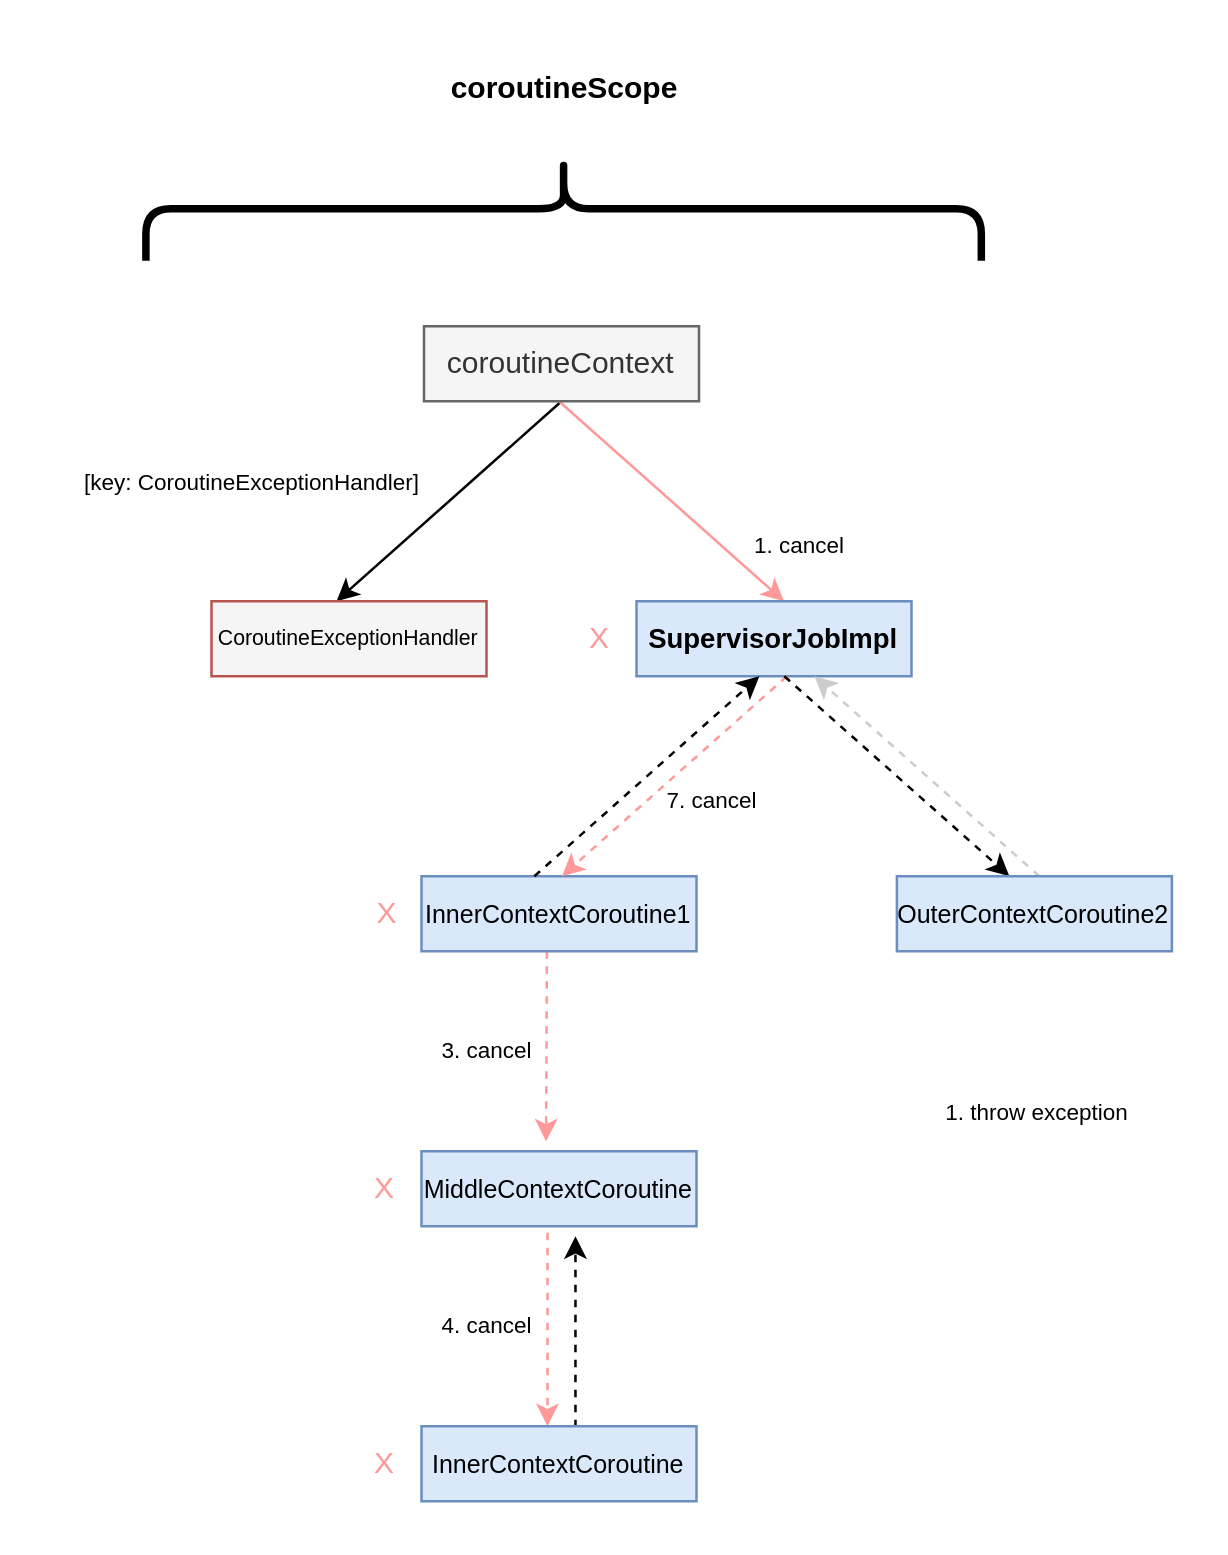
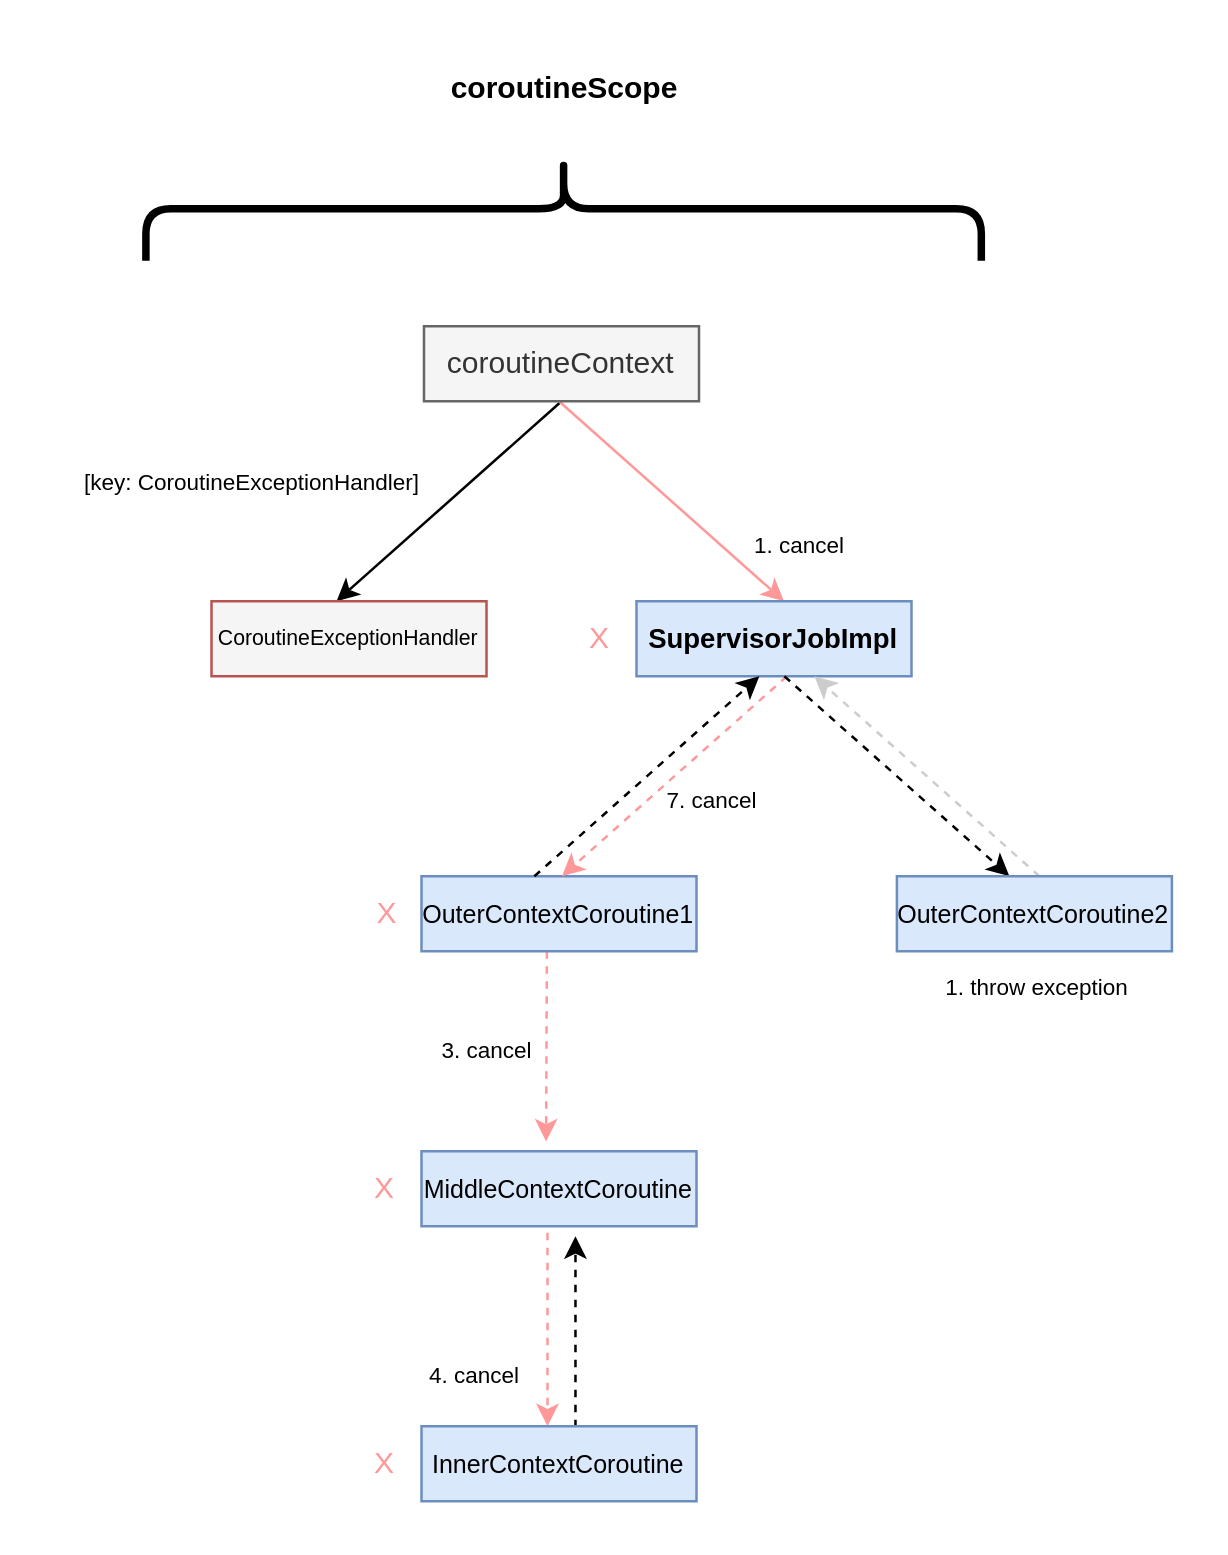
(559, 914) -> (559, 914)
(1036, 1114) -> (1036, 989)
(486, 1326) -> (474, 1376)
